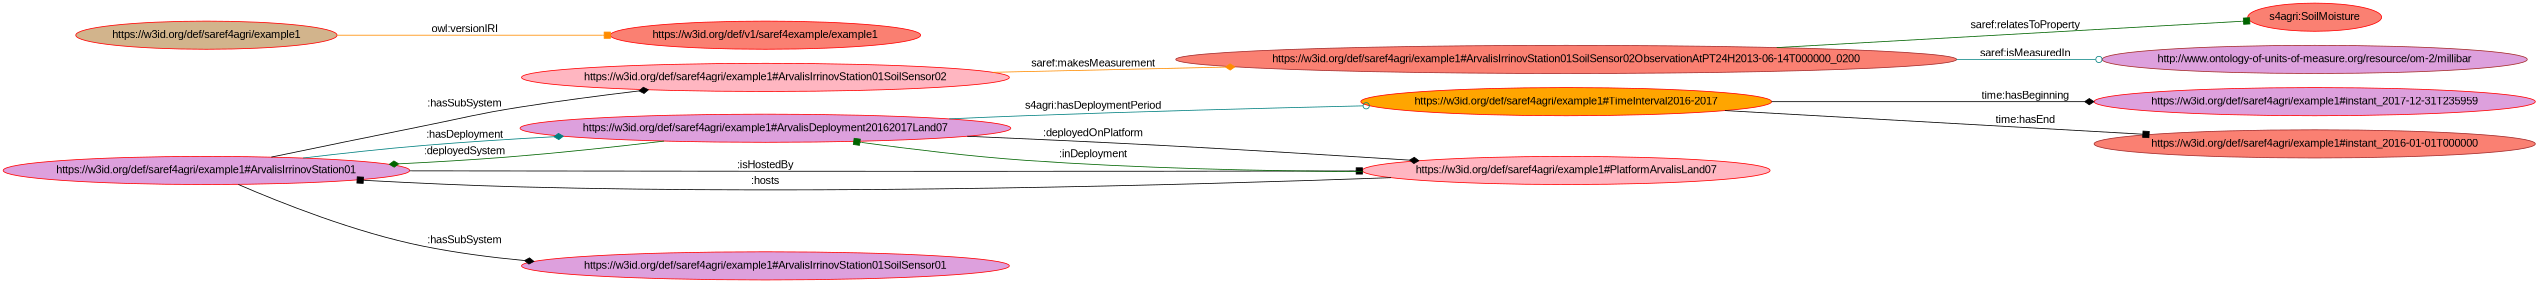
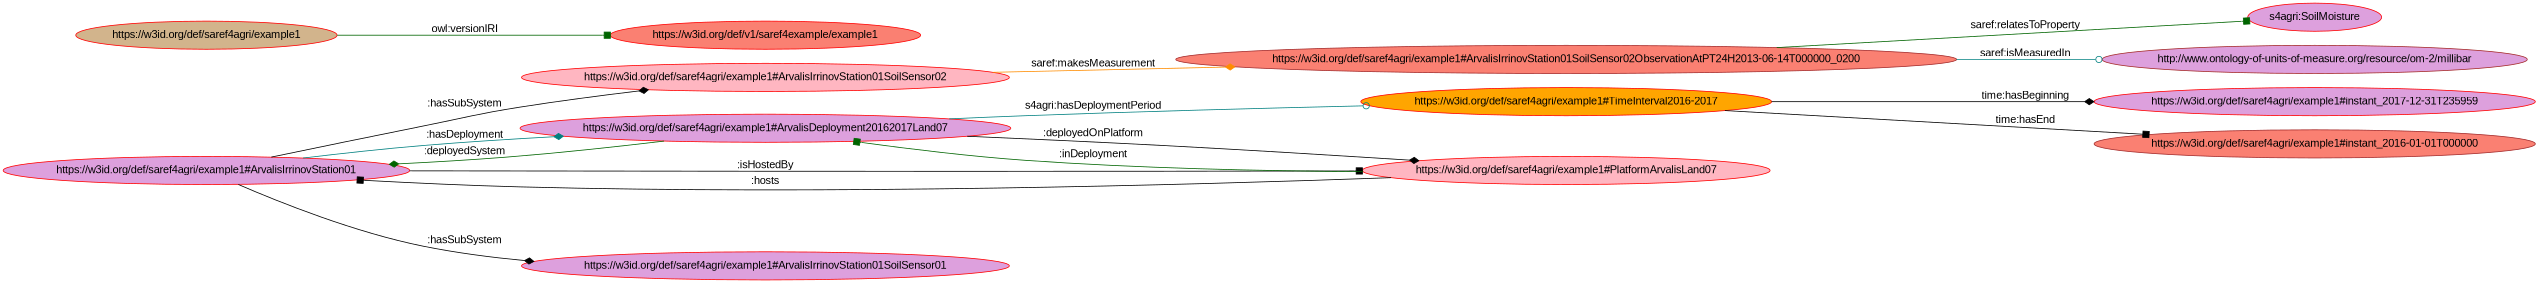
(2315, 17) -> (2315, 17)
(470, 35) -> (470, 35)
